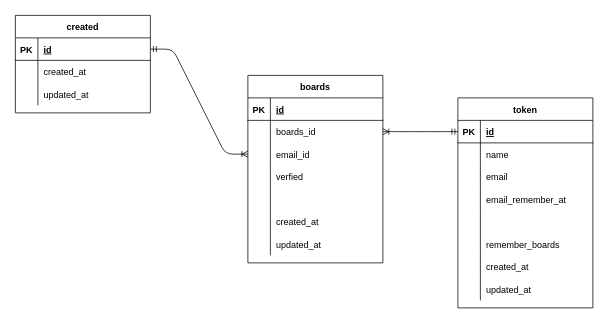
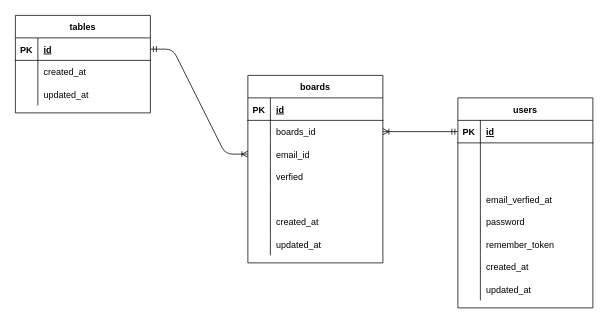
(83, 27) -> (83, 27)
(525, 110) -> (525, 110)
(537, 154) -> none
(537, 177) -> none
(527, 200) -> (523, 200)
none -> (537, 222)
(524, 245) -> (521, 245)
